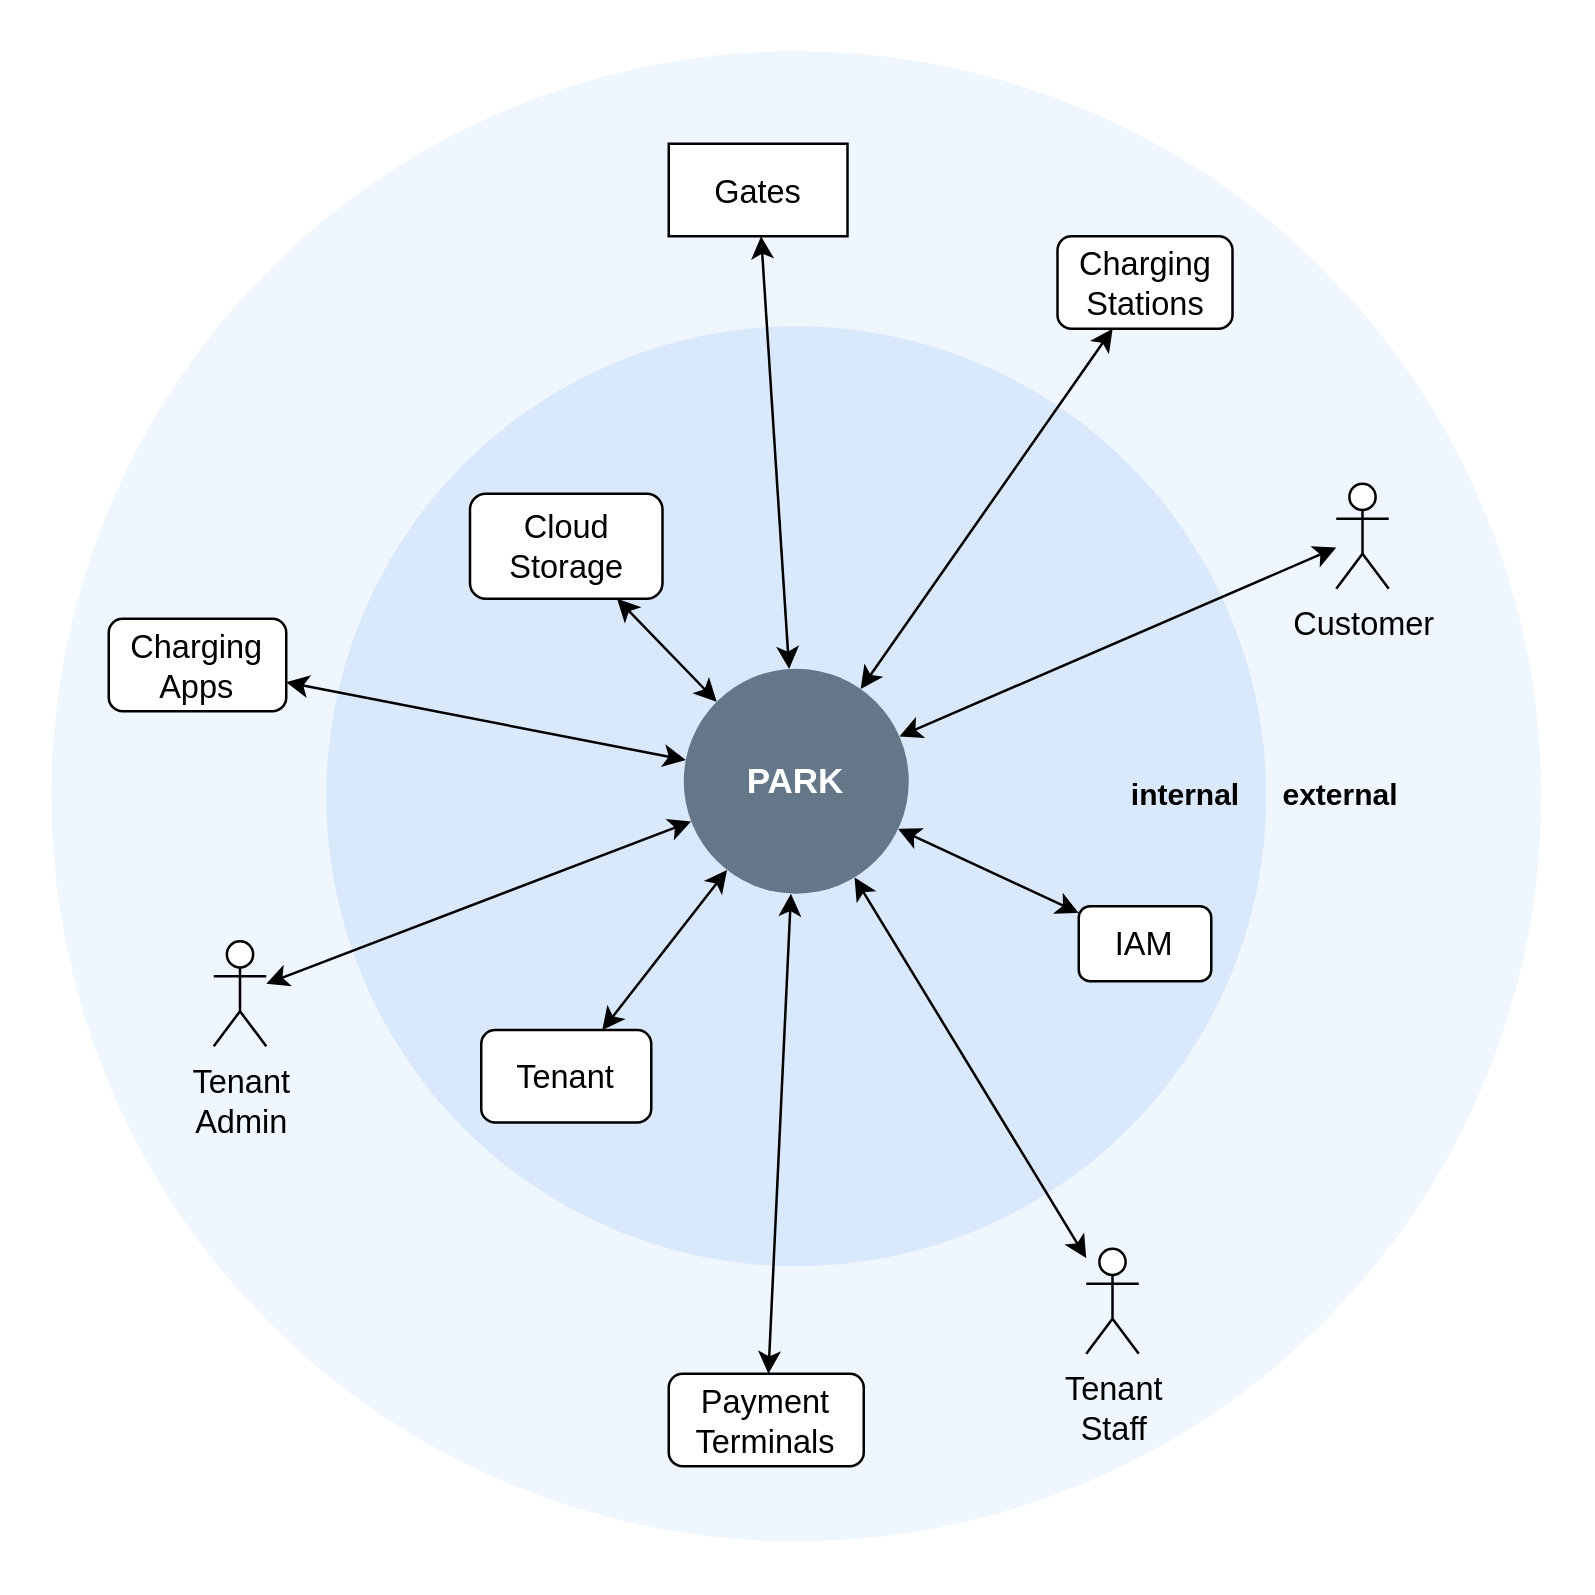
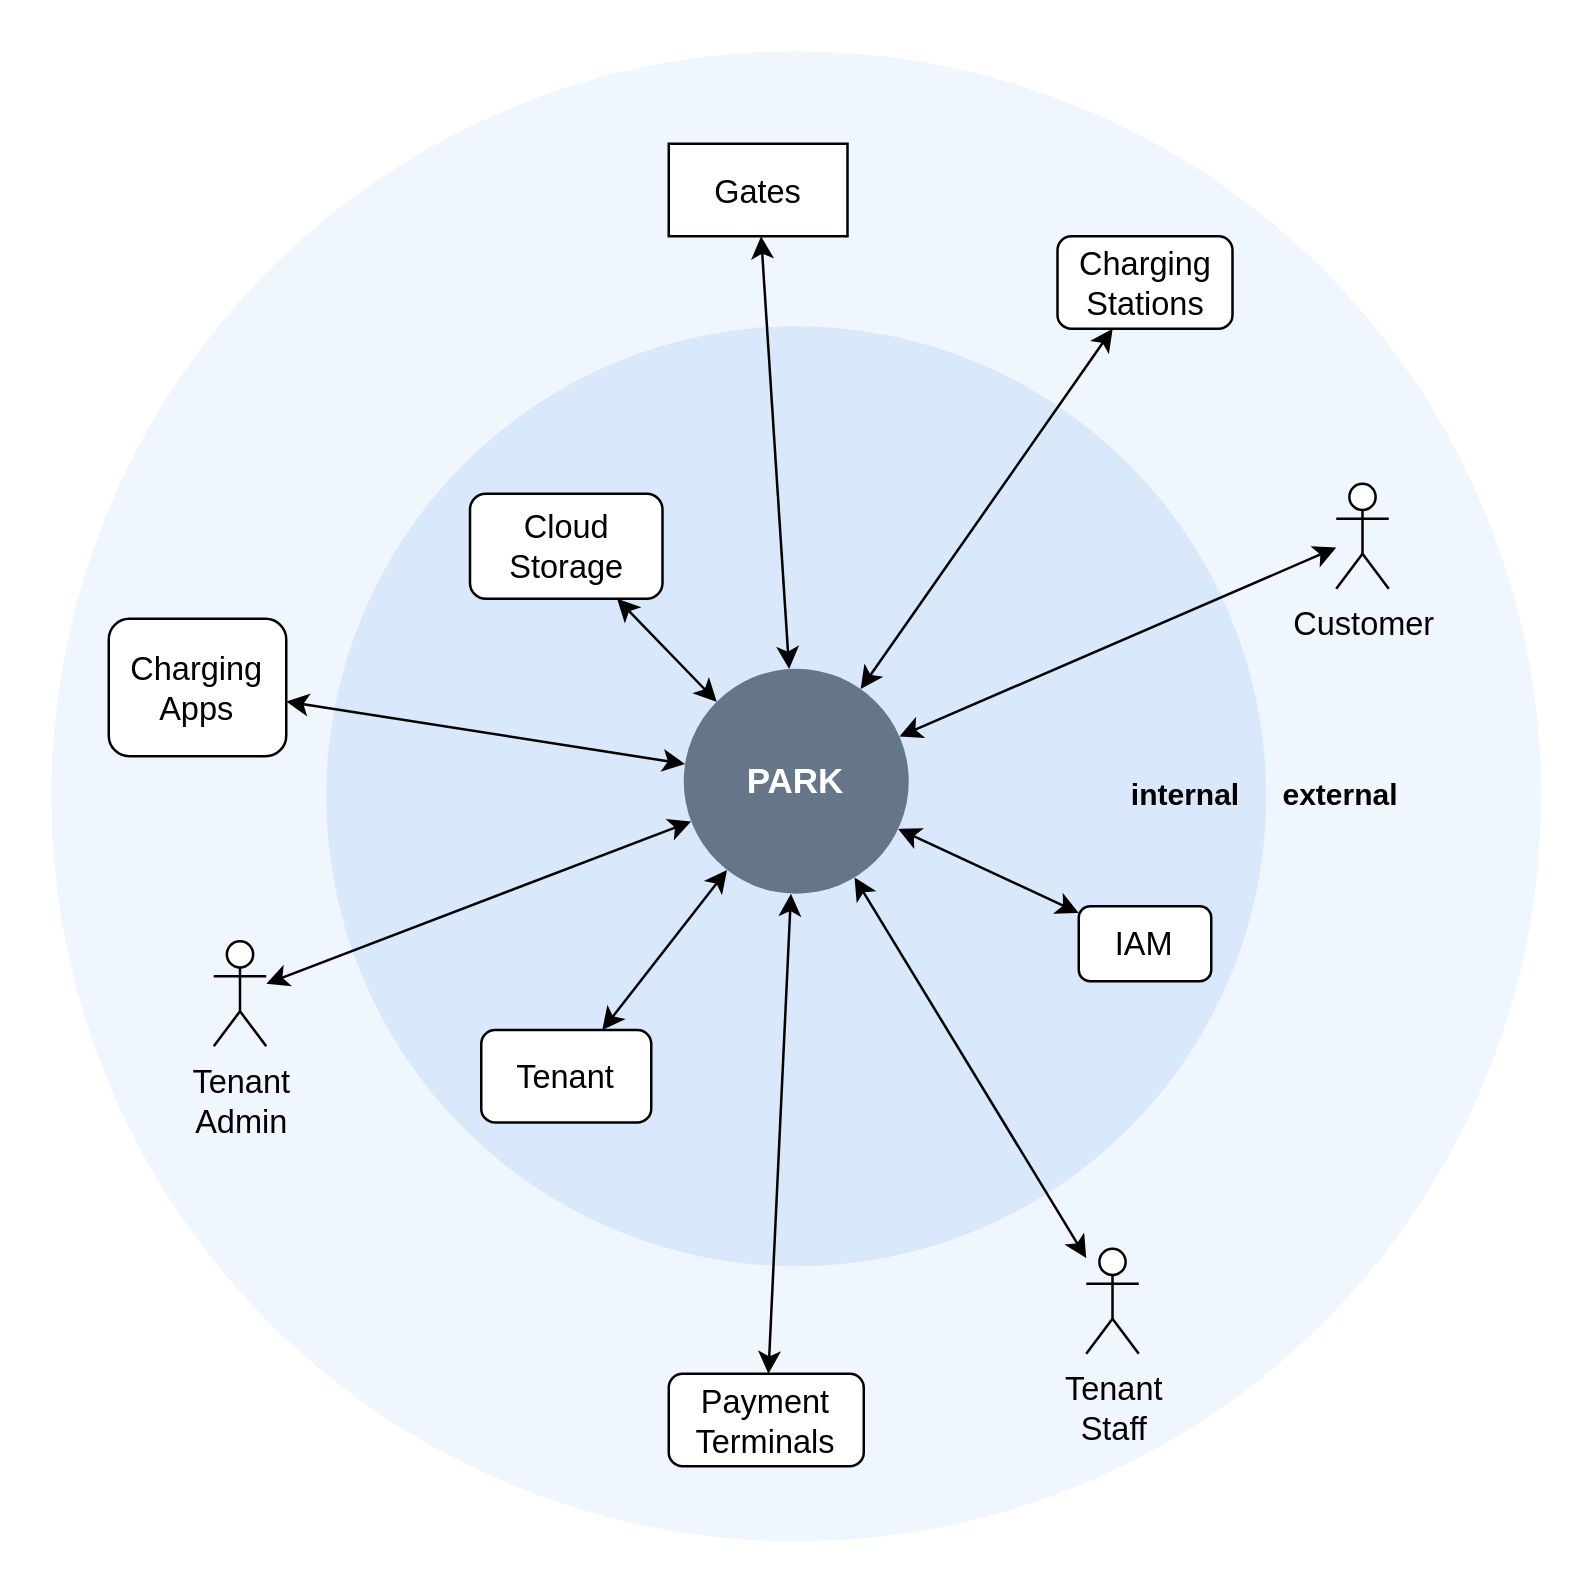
(198, 665) -> (198, 688)
